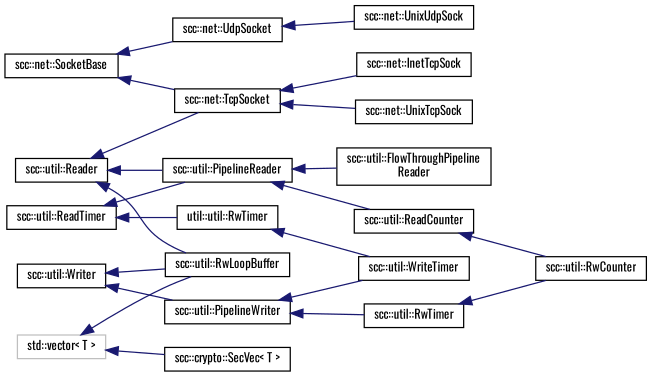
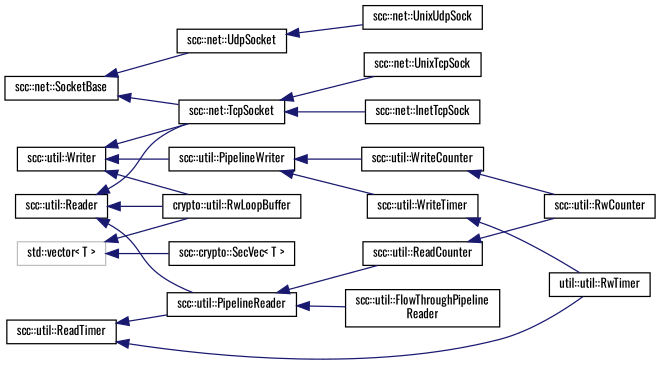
none -> (151, 134)
(327, 245) -> (531, 245)
(227, 265) -> (232, 206)
(414, 316) -> (423, 159)
